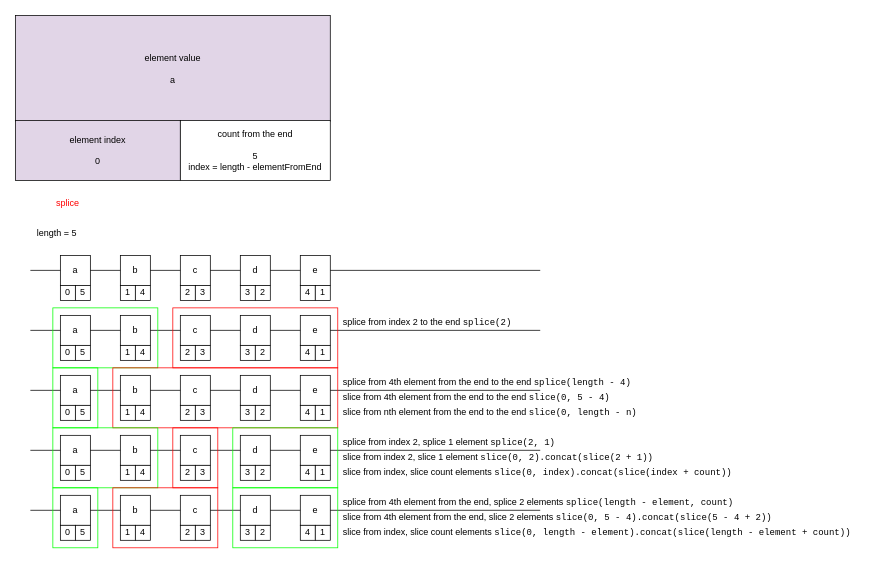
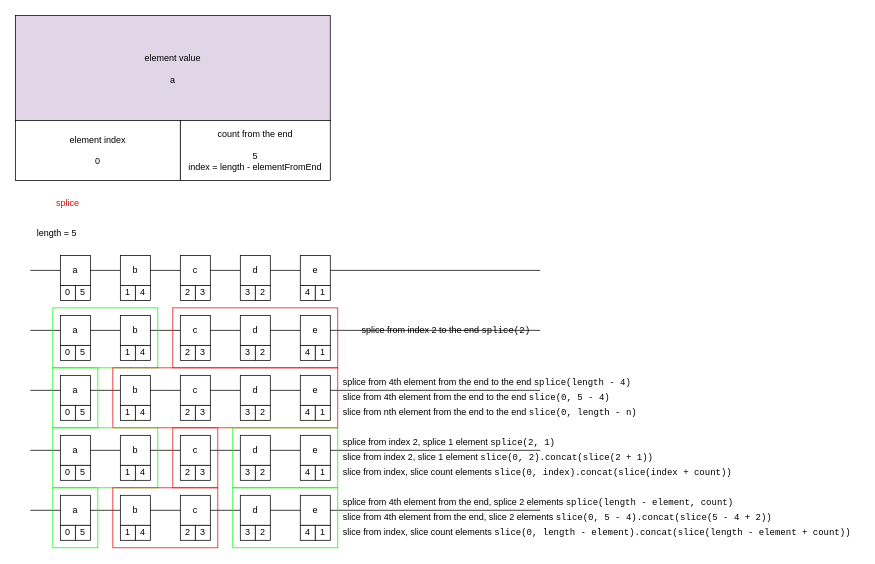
(98, 150) -> (98, 150)
(432, 323) -> (450, 330)
